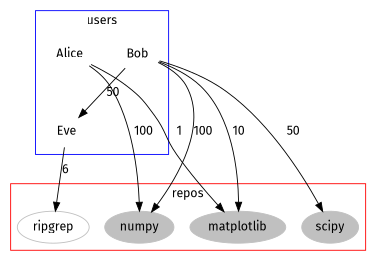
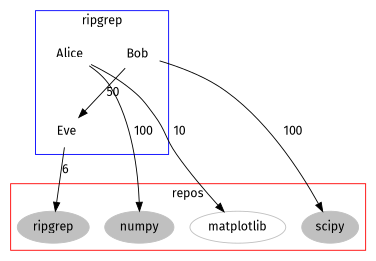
(102, 21) -> (102, 21)
(222, 118) -> none
(192, 130) -> none
(180, 131) -> (180, 131)
(293, 131) -> (293, 131)
(53, 227) -> (53, 227)
(238, 227) -> (238, 227)
